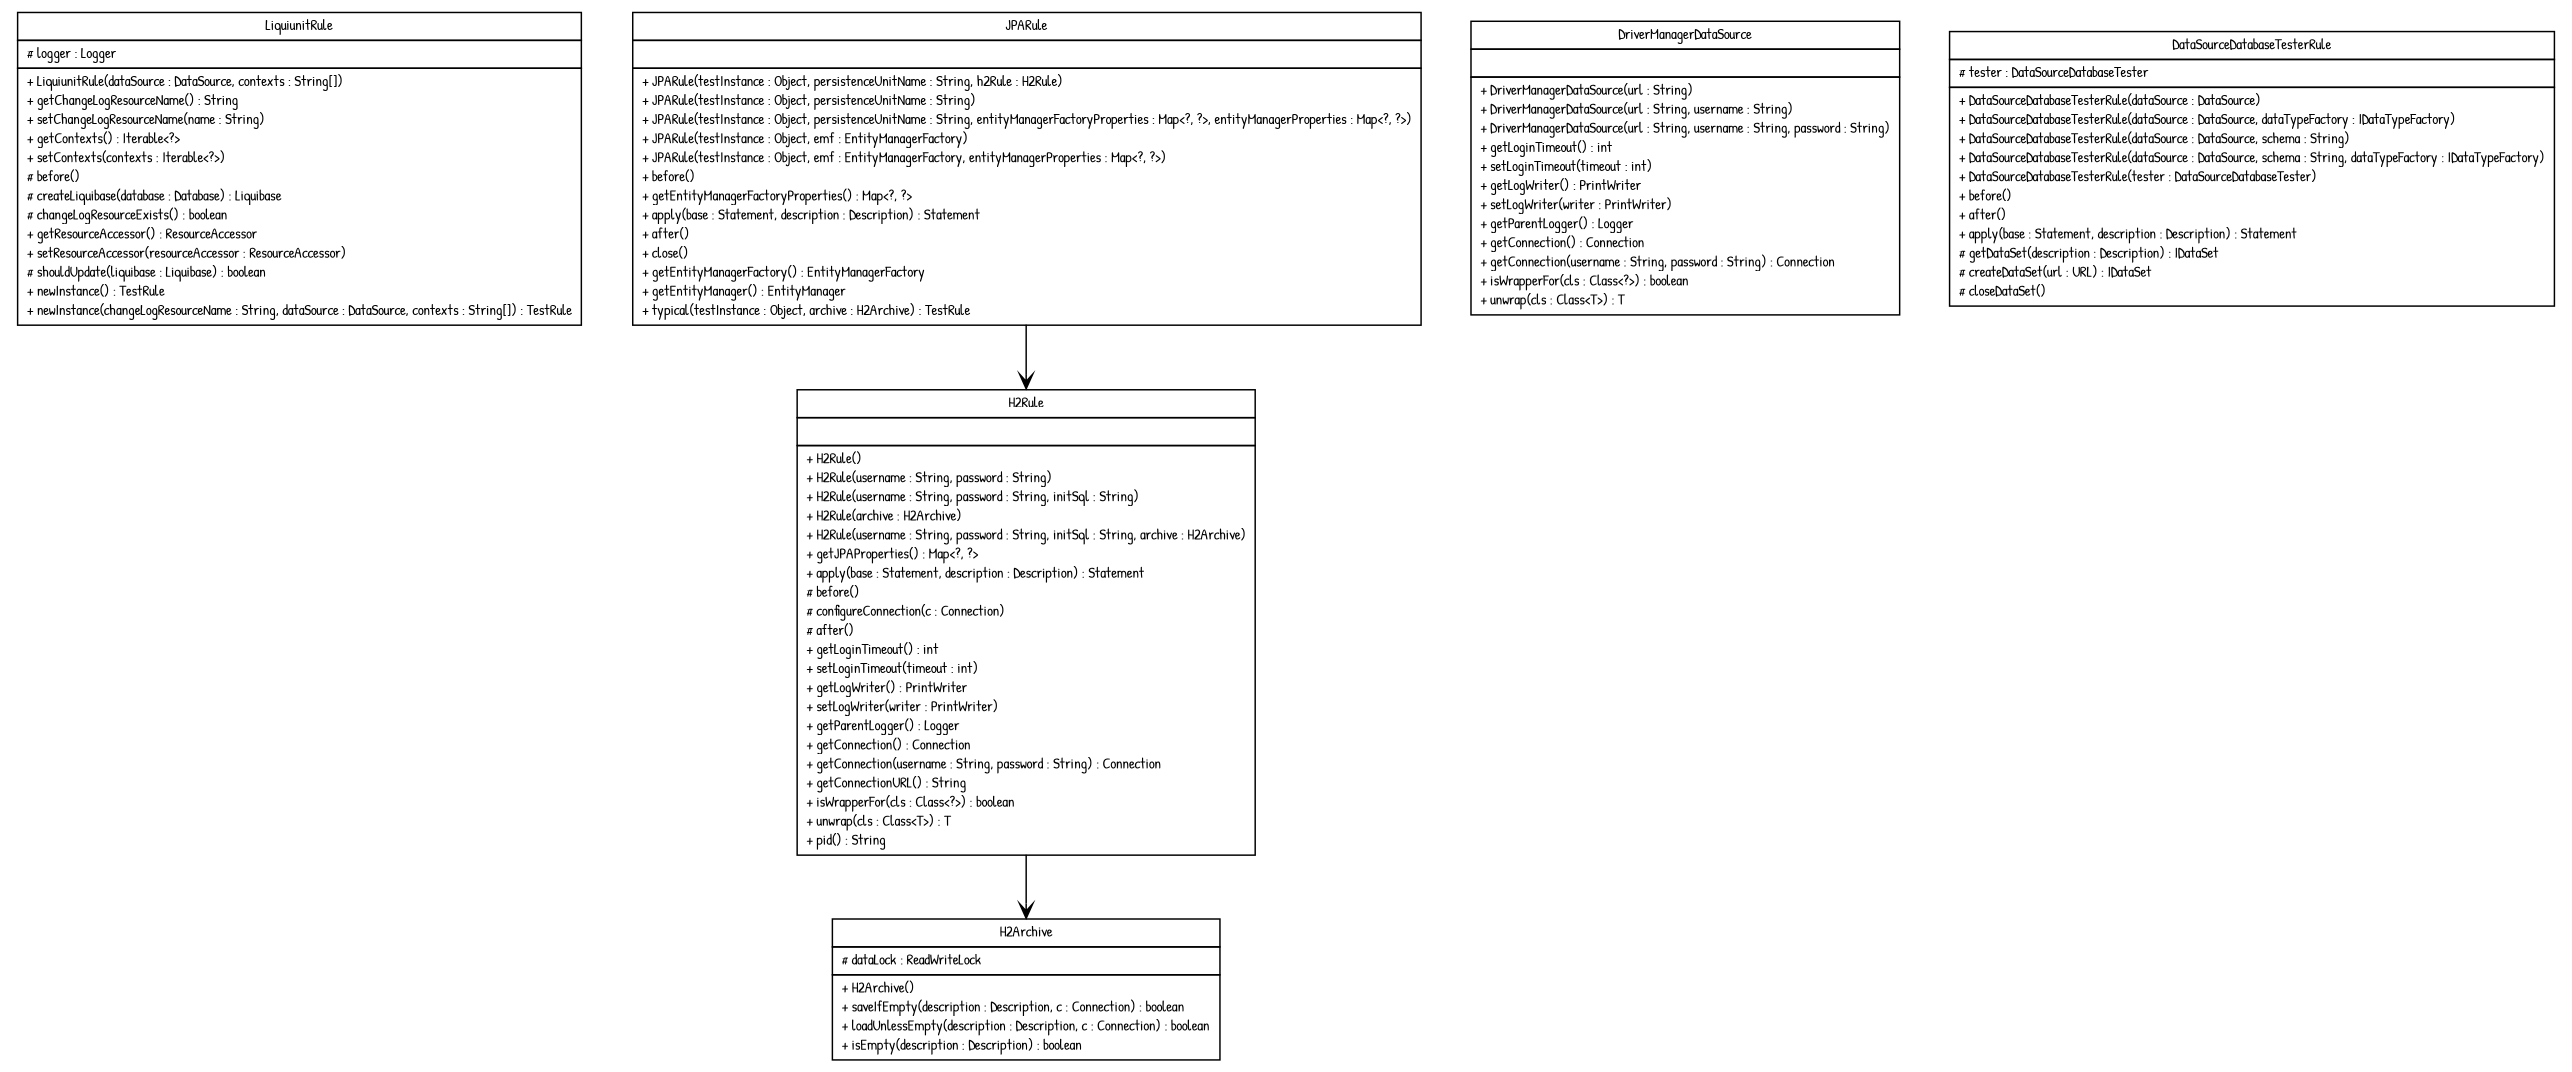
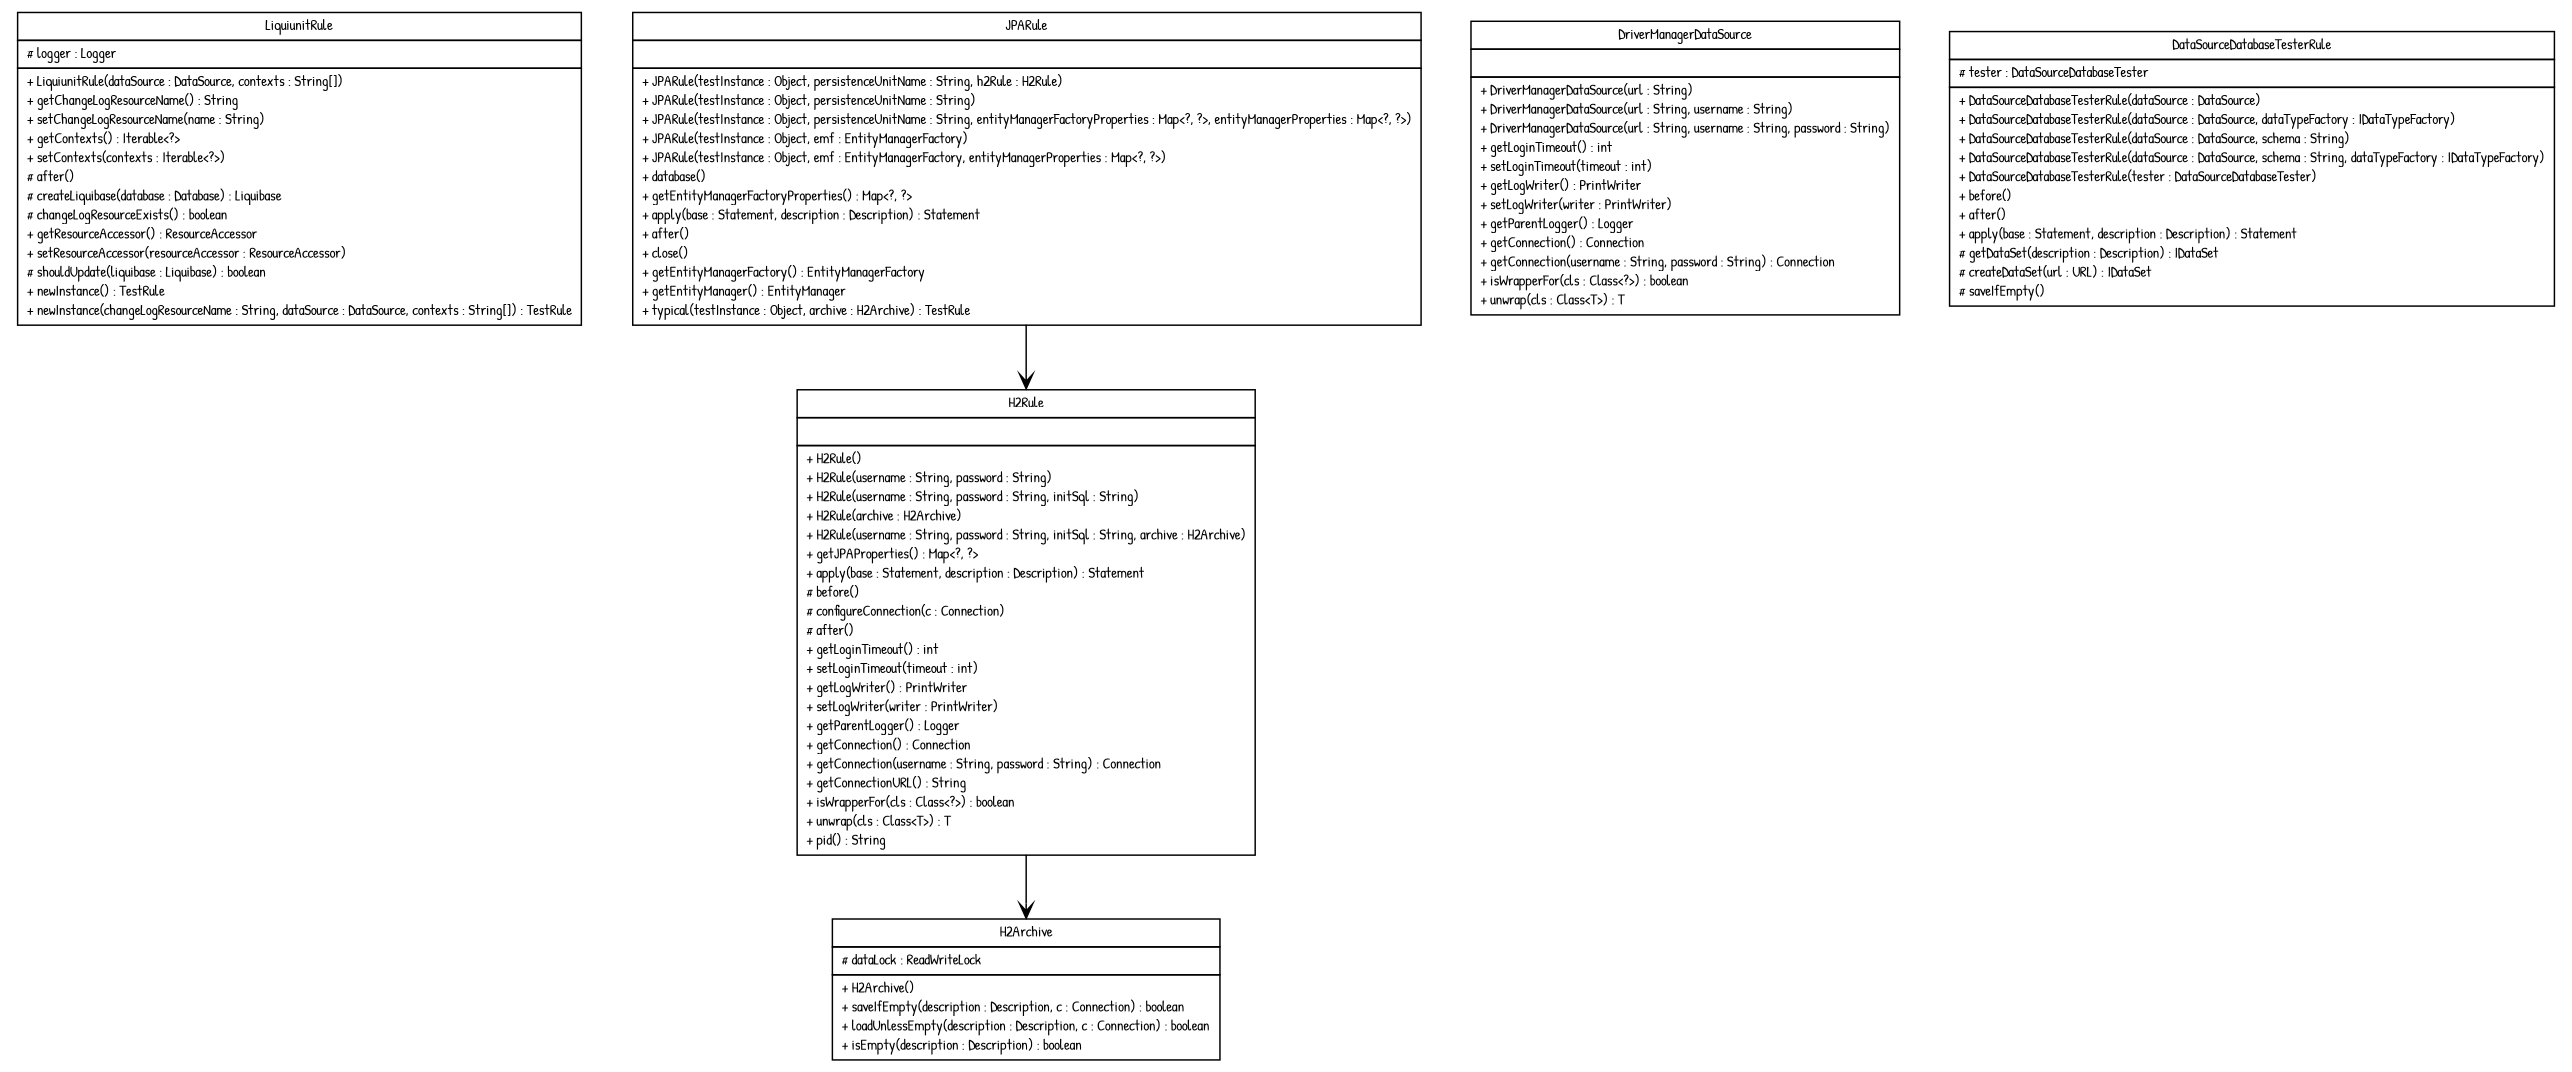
(54, 177) -> (51, 177)
(669, 177) -> (675, 177)
(2002, 291) -> (2002, 291)
